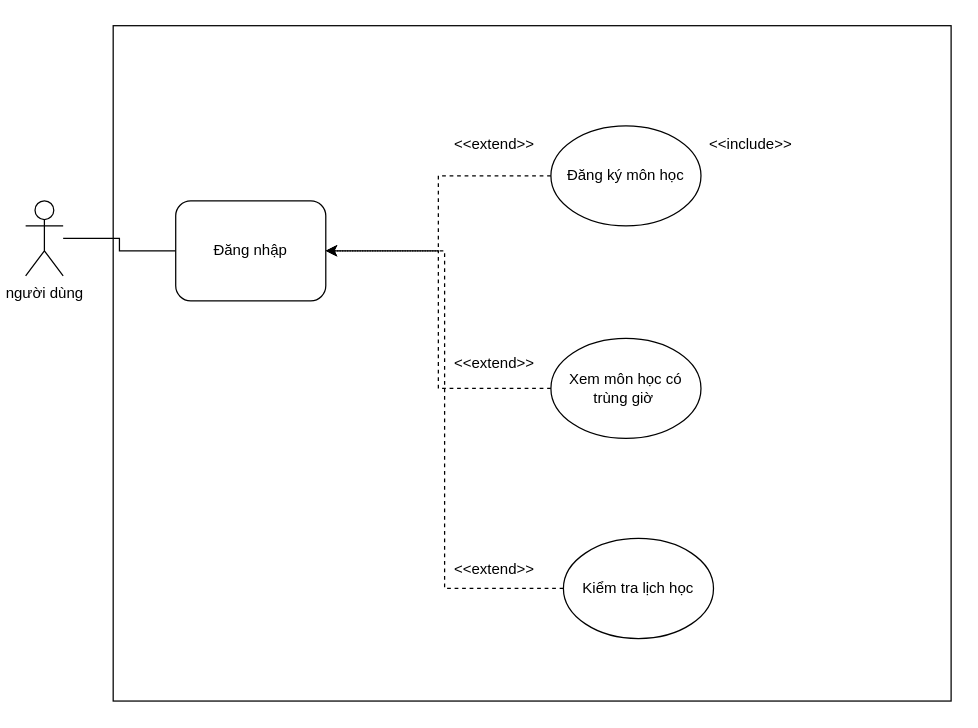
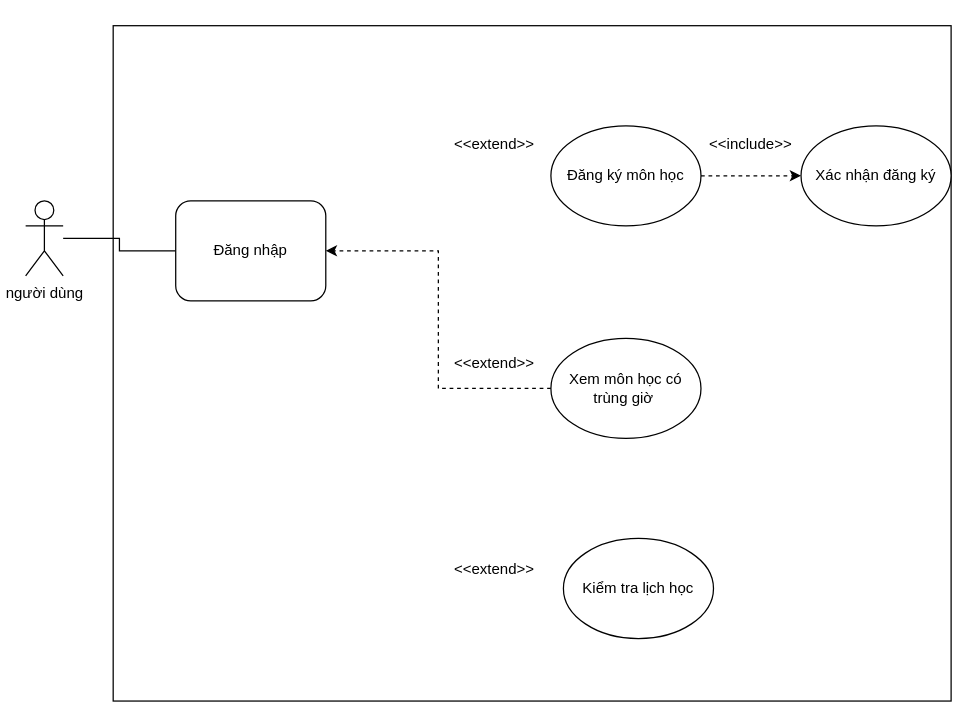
(459, 176) -> none
none -> (747, 176)
none -> (876, 176)
(444, 477) -> none
